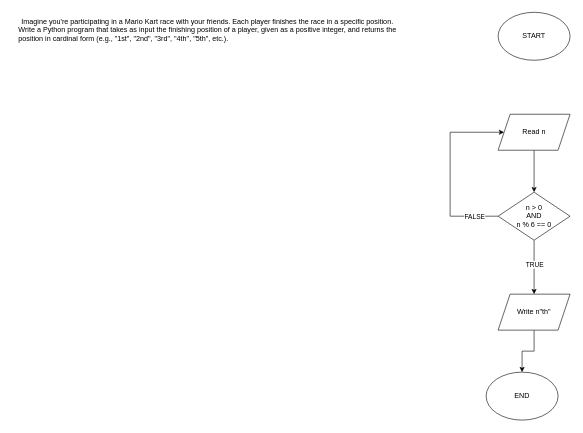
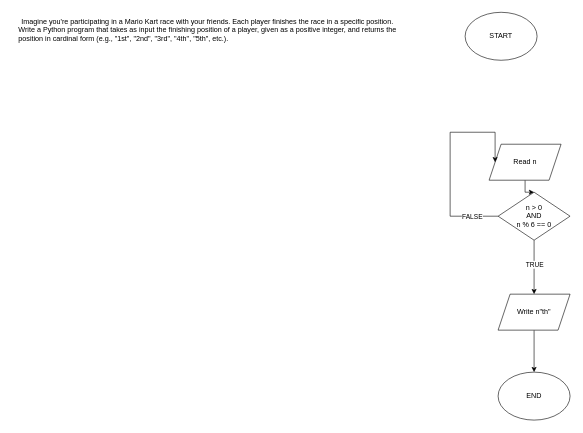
(534, 36) -> (501, 36)
(534, 132) -> (525, 162)
(522, 396) -> (534, 396)
